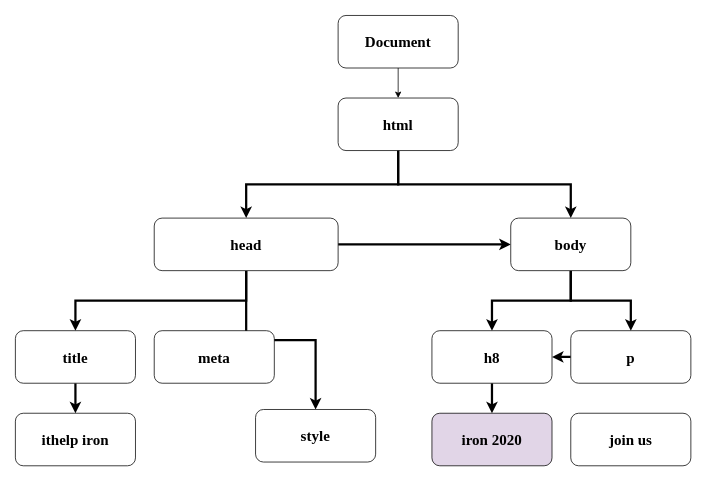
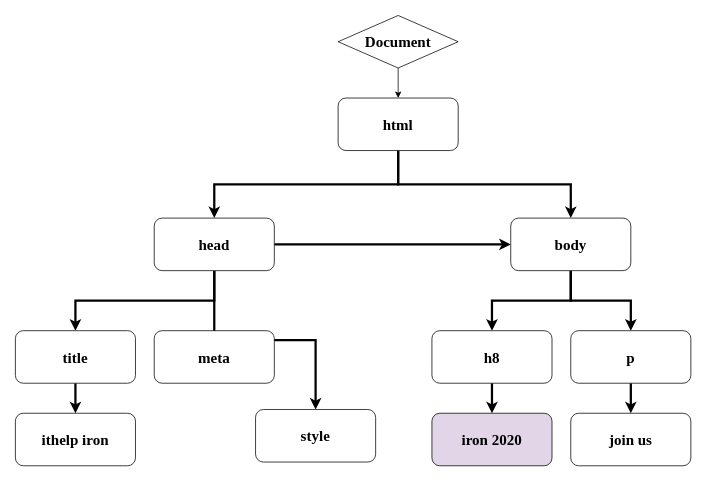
(398, 42) -> (398, 42)
(246, 244) -> (214, 244)
(556, 357) -> (630, 394)
